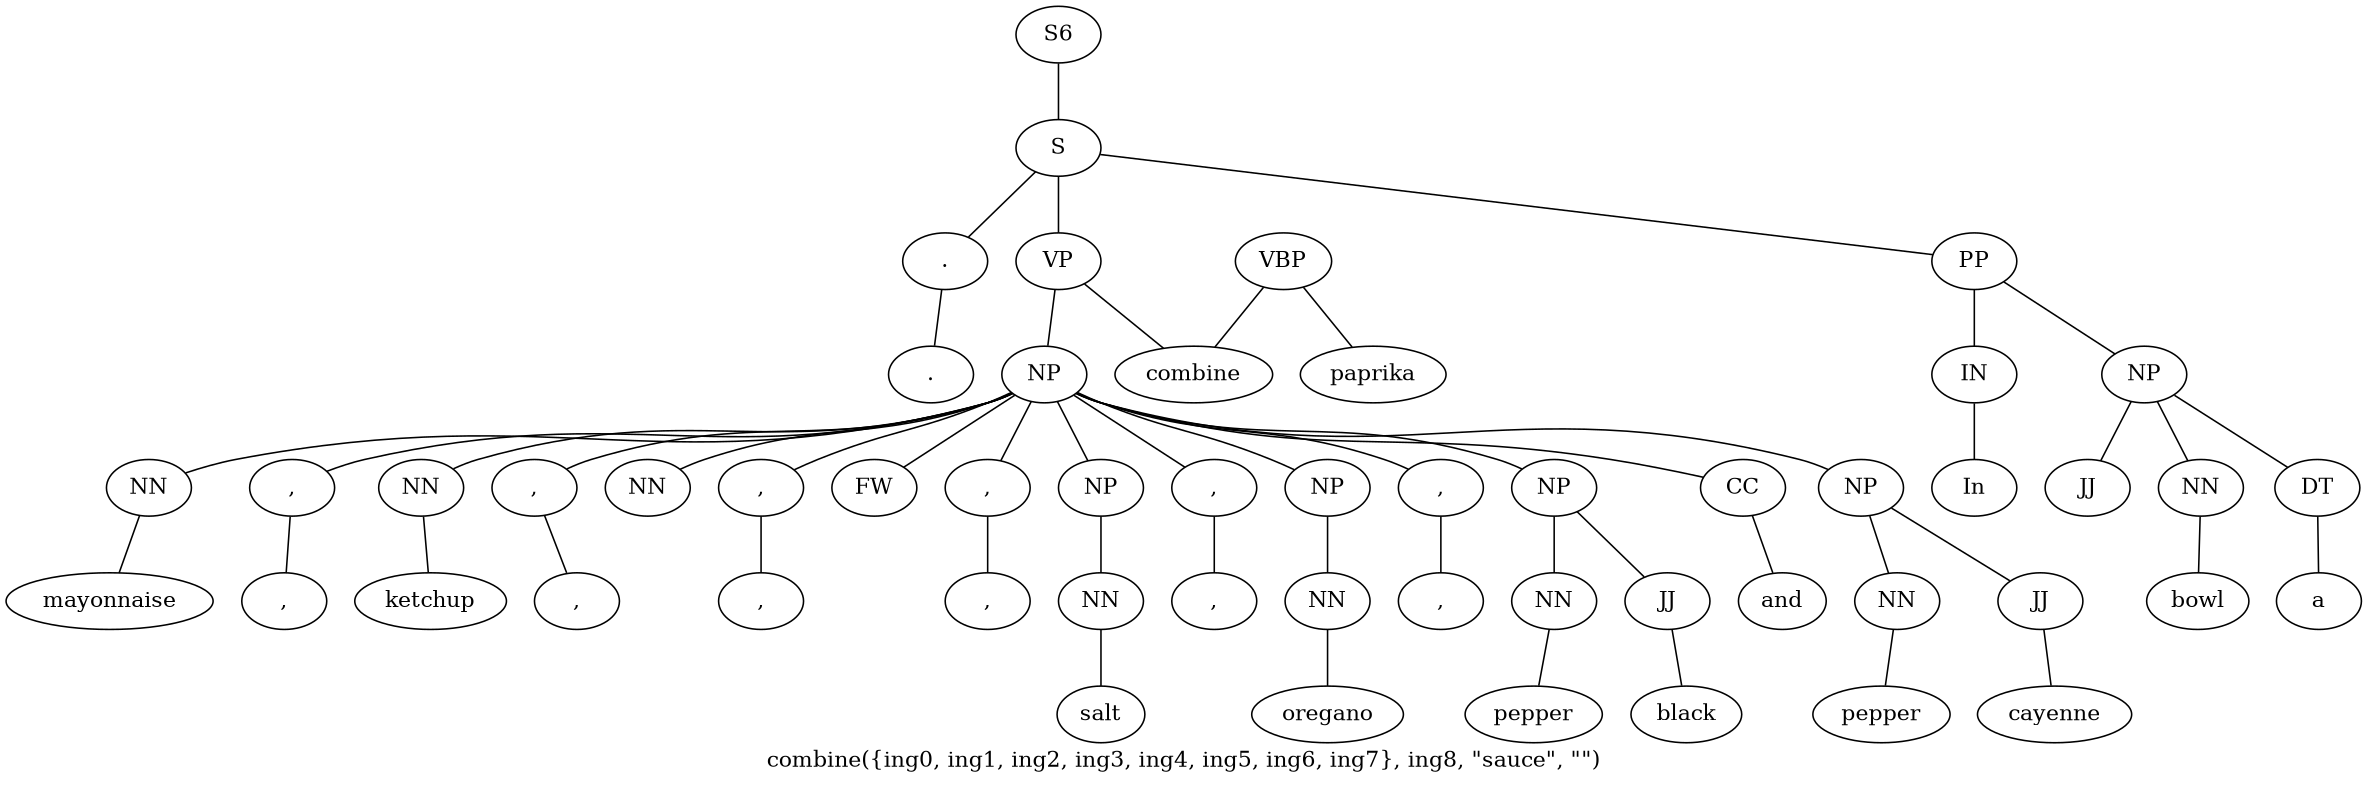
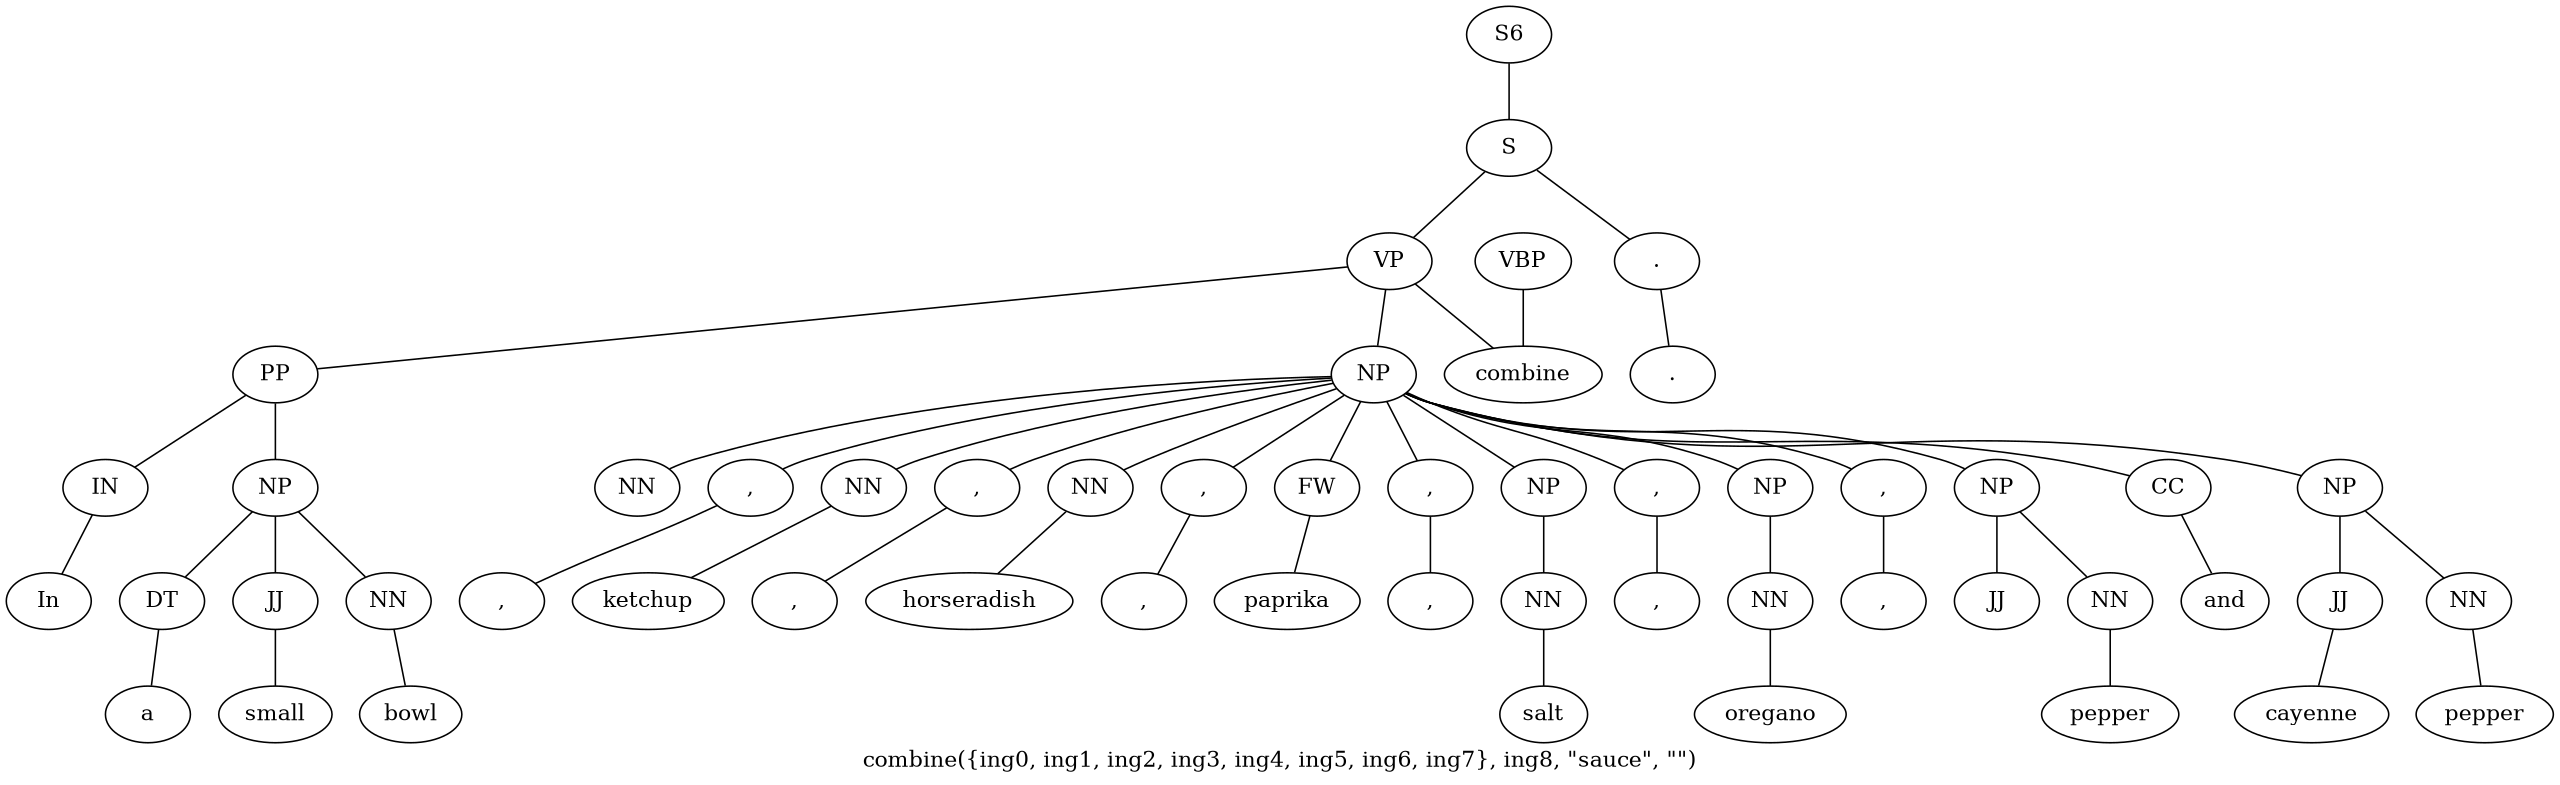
(1517, 205) -> (833, 318)
(1328, 317) -> (1302, 544)
(110, 601) -> none
none -> (969, 601)
none -> (275, 714)
(1686, 714) -> none
